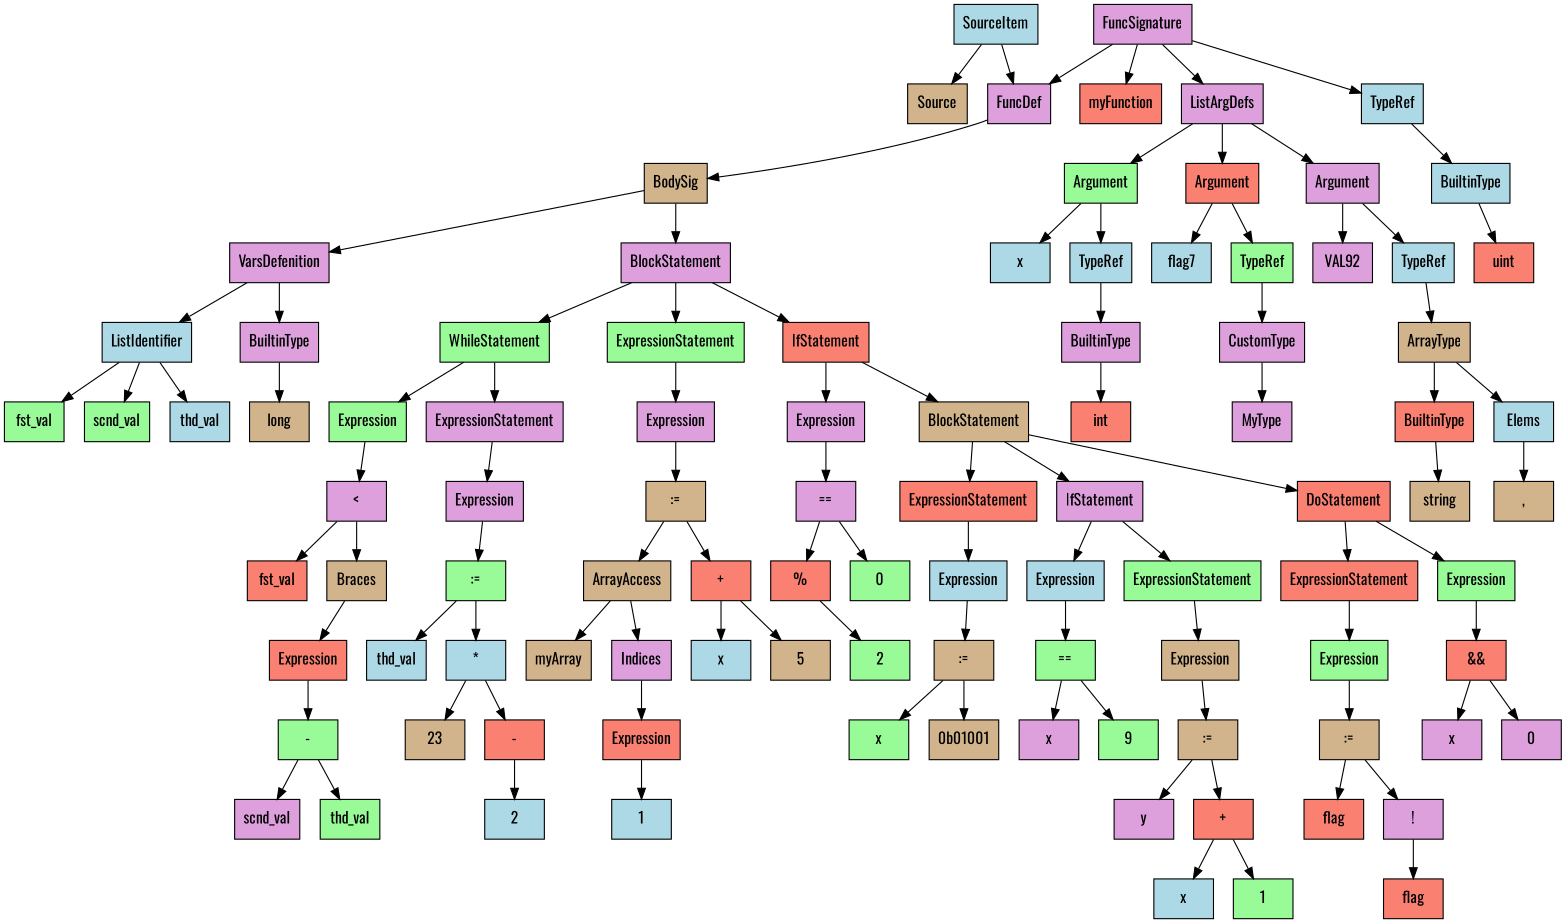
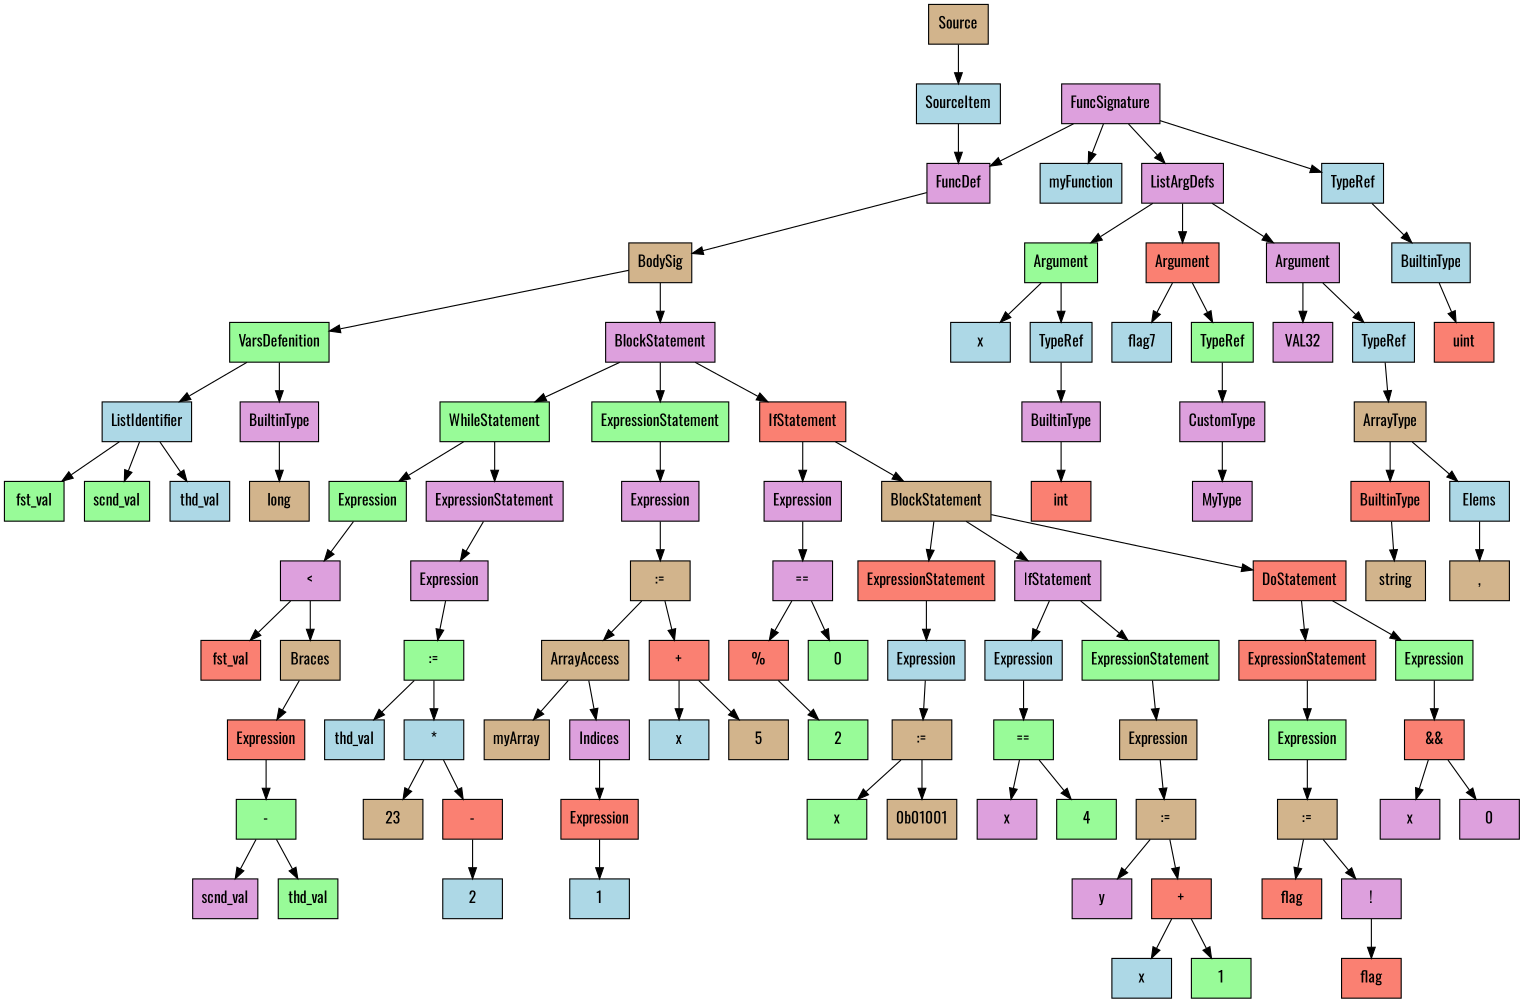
(970, 60) -> (958, 59)
(1121, 104) -> (1081, 183)
(279, 263) -> (279, 342)
(1343, 263) -> (1303, 342)
(1128, 740) -> (1086, 819)
